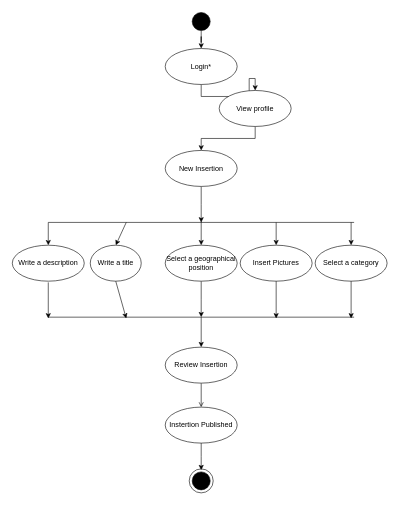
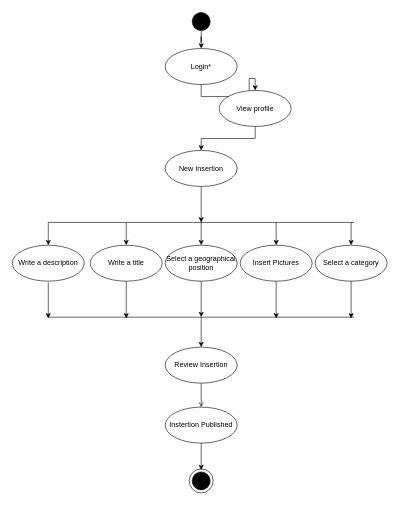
(116, 263) -> (126, 263)
